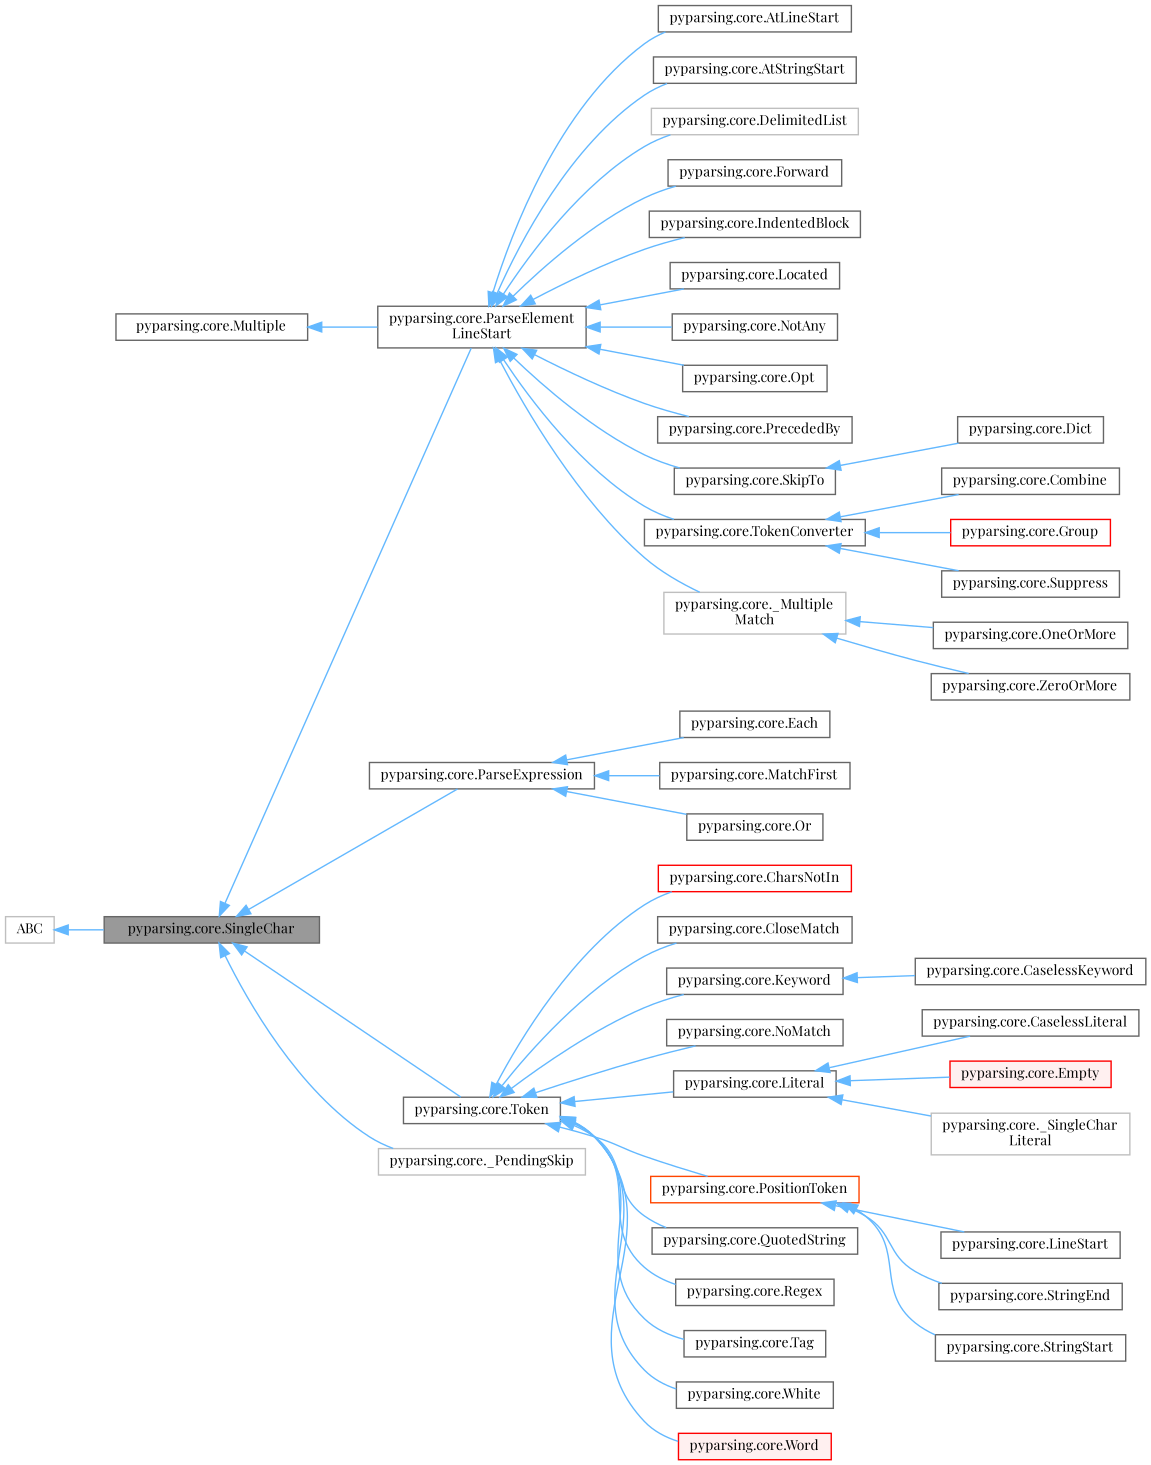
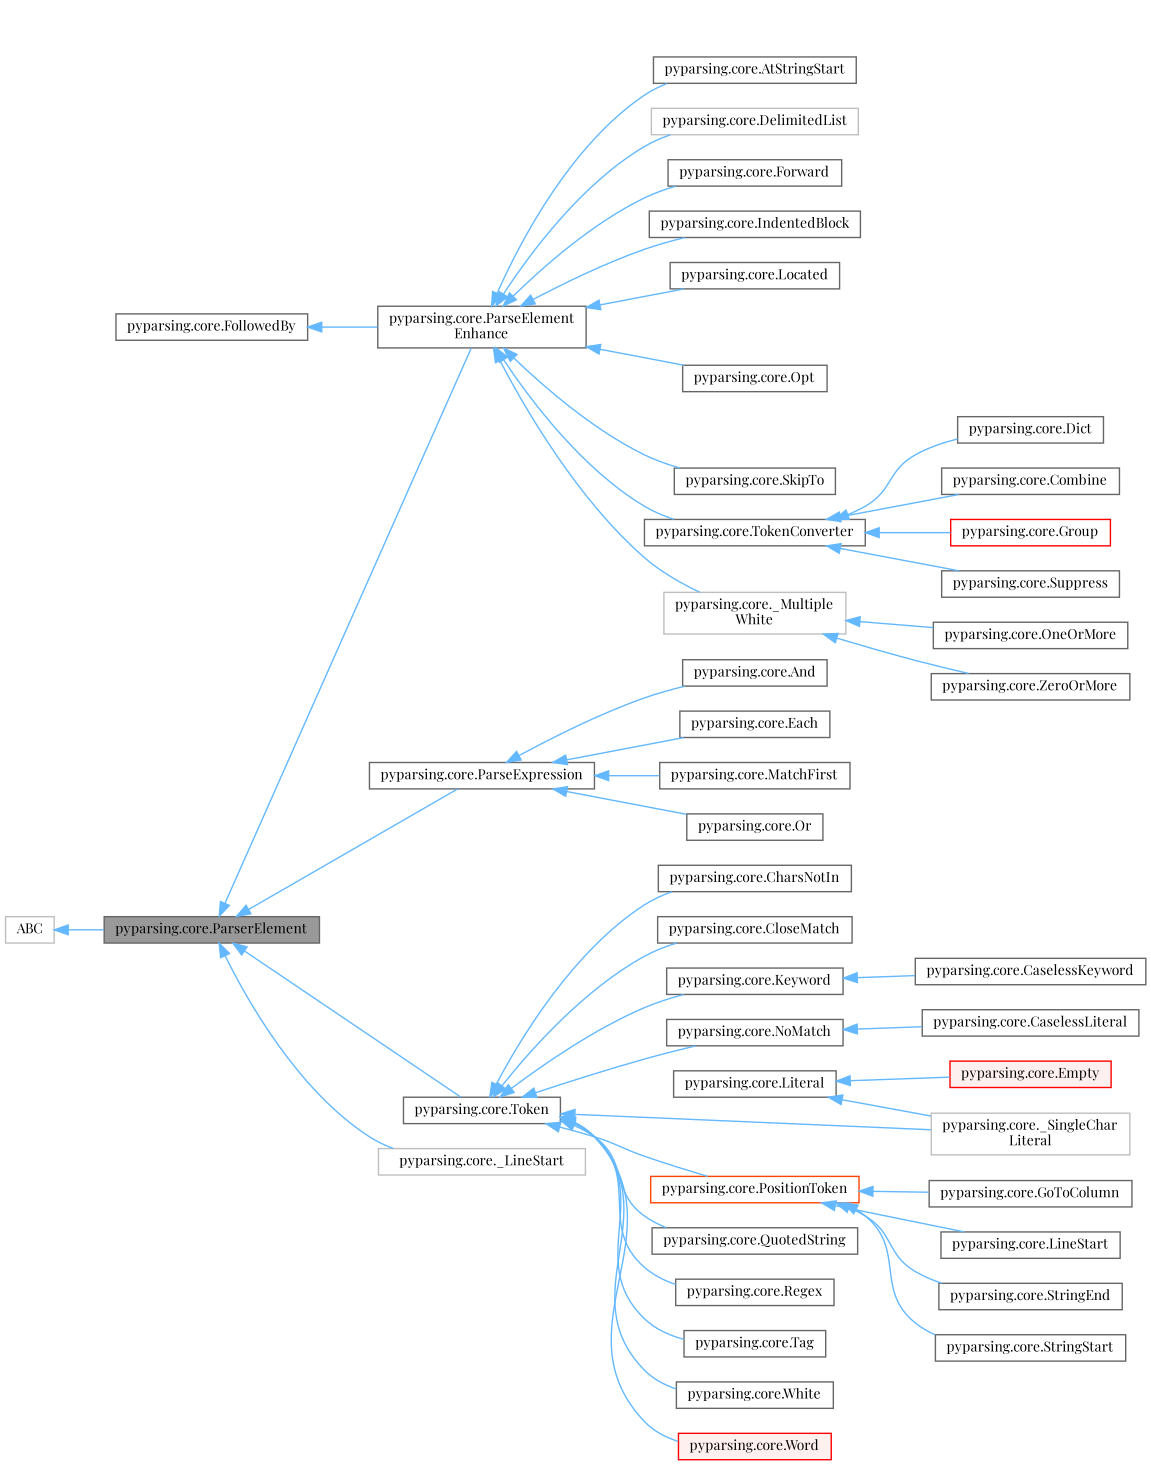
(755, 19) -> none
(212, 327) -> (212, 327)
(482, 327) -> (482, 327)
(755, 327) -> none
(755, 430) -> none
(899, 454) -> (898, 470)
(755, 613) -> (755, 613)
none -> (755, 673)
(755, 878) -> (755, 878)
(212, 930) -> (212, 930)
(900, 1052) -> (890, 1028)
(624, 1097) -> (753, 1122)
(482, 1162) -> (482, 1162)
none -> (1031, 1194)
